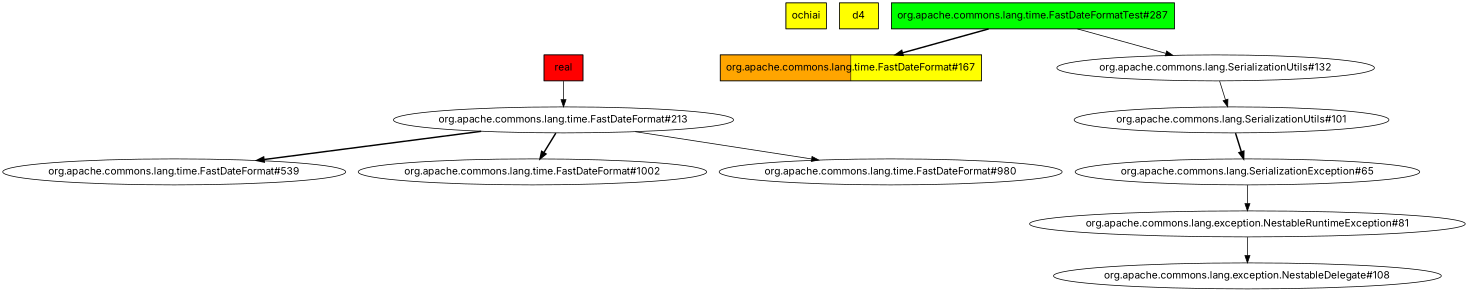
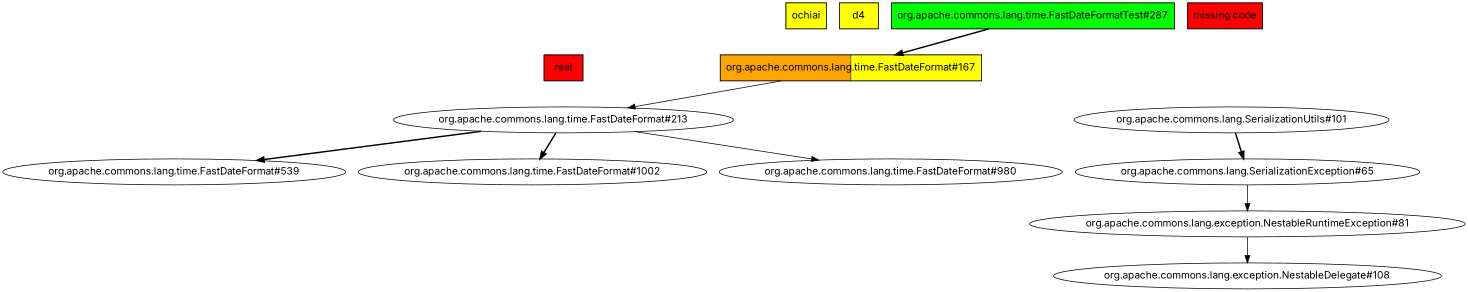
none -> (1225, 16)
(1216, 68) -> none
(563, 90) -> (708, 94)
